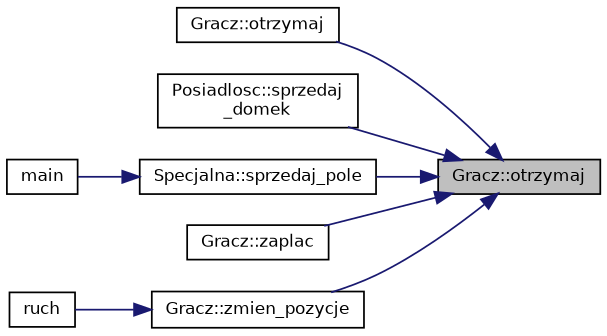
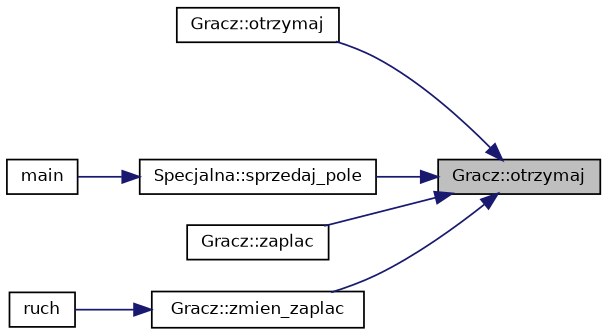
(258, 101) -> none
(258, 310) -> (258, 310)
